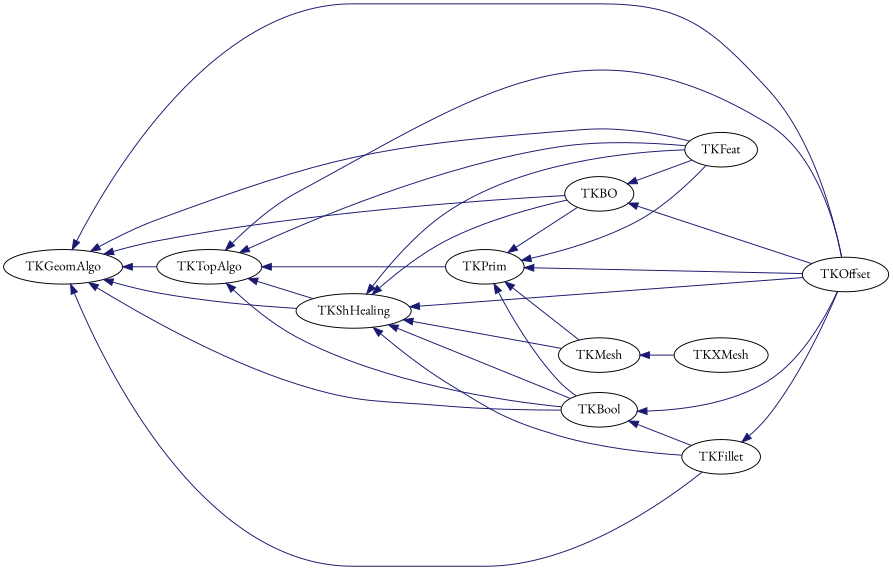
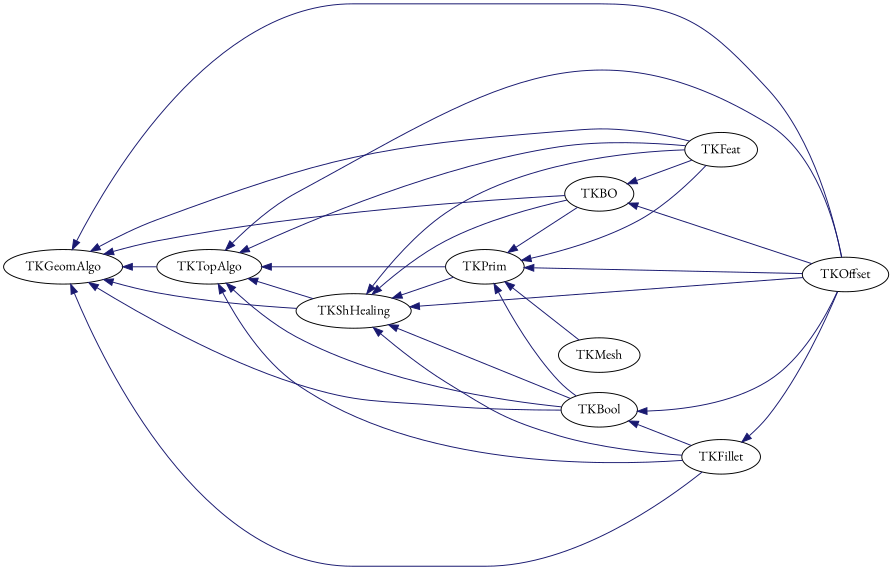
(487, 335) -> (427, 286)
(721, 355) -> none
none -> (425, 440)
